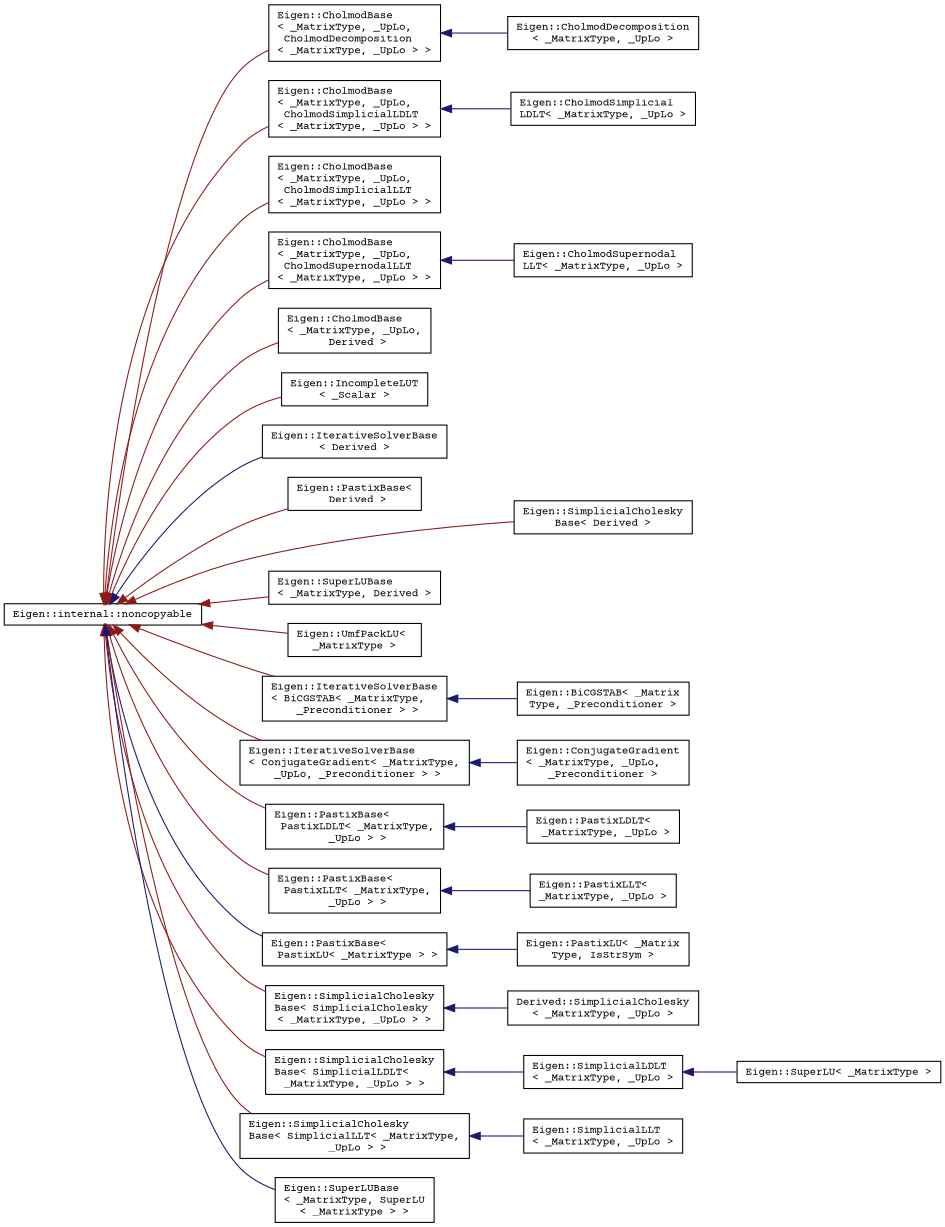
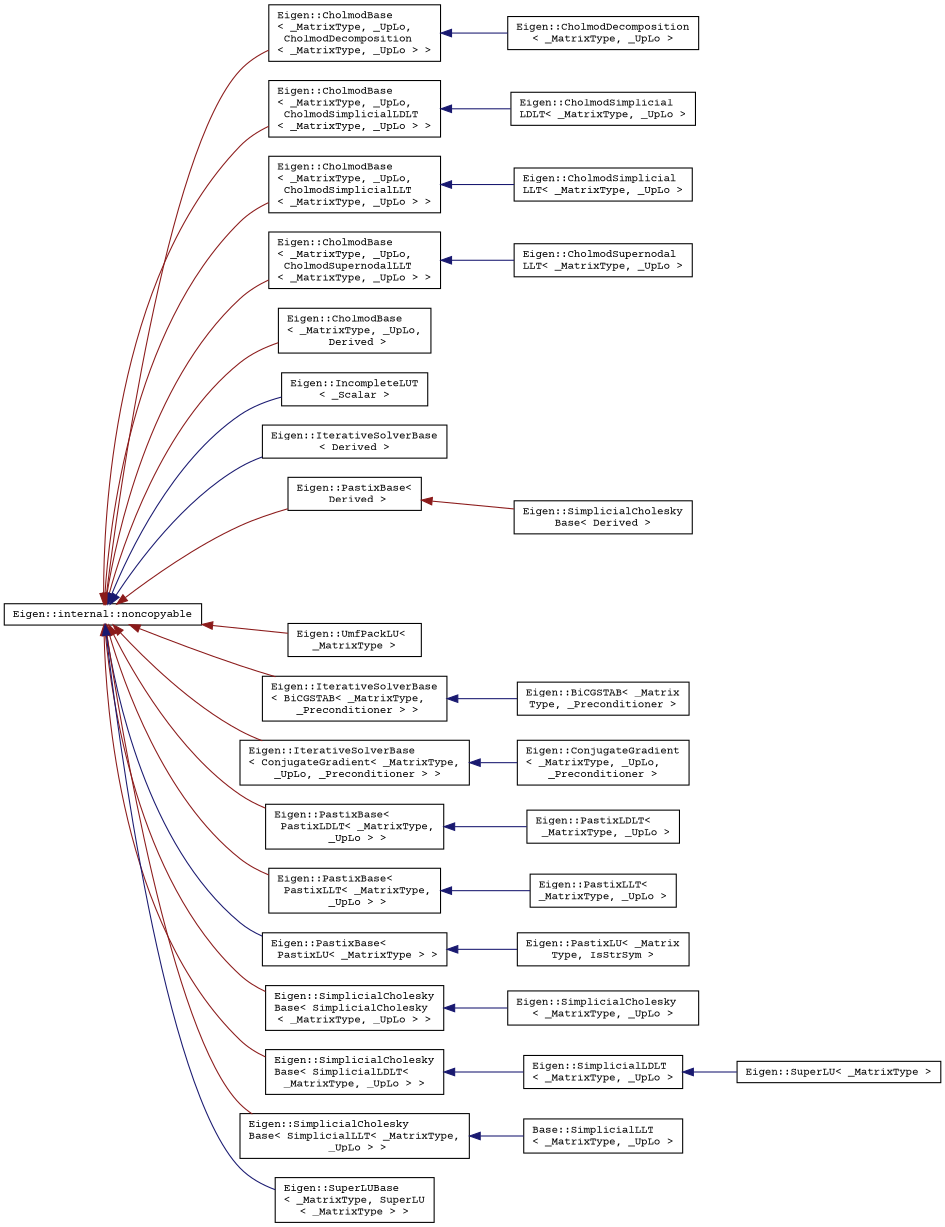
none -> (603, 185)
(177, 477) -> (177, 477)
(321, 544) -> (473, 505)
(355, 588) -> none
(603, 1008) -> (603, 1008)
(603, 1136) -> (603, 1136)
